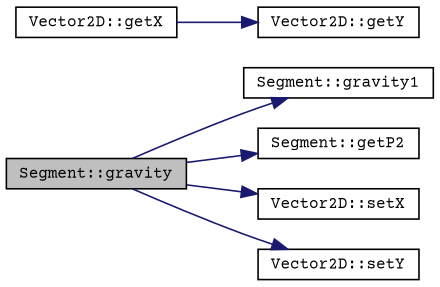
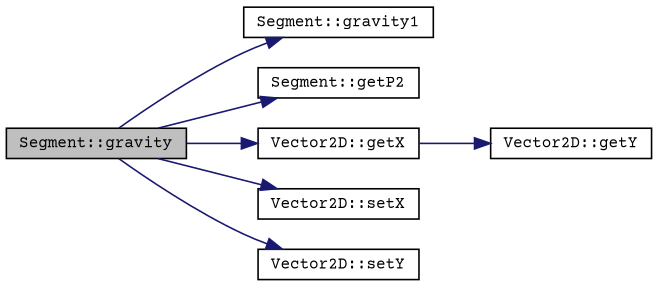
none -> (214, 143)
